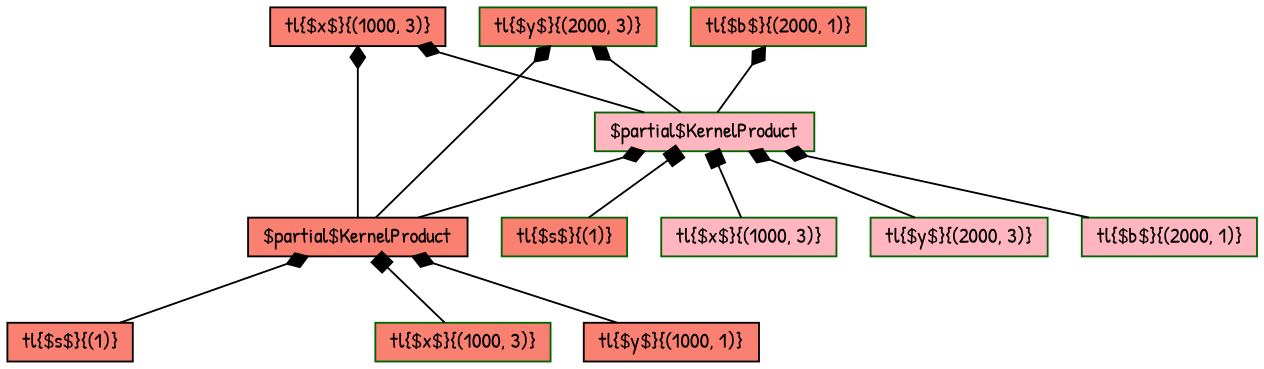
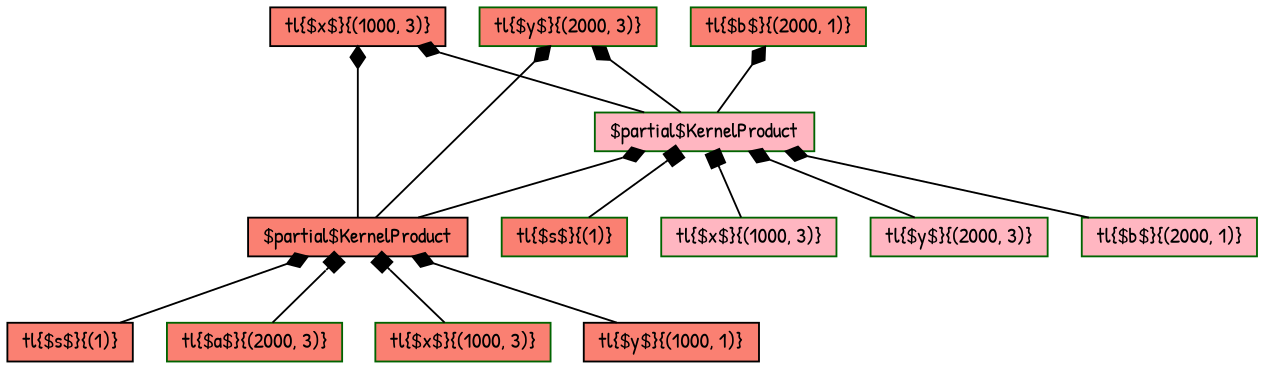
none -> (255, 342)
